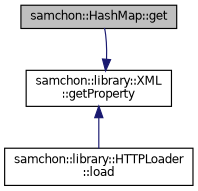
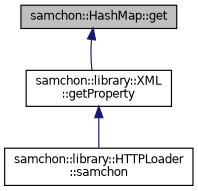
(106, 43) -> (91, 55)
(99, 167) -> (99, 167)
